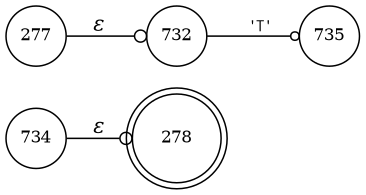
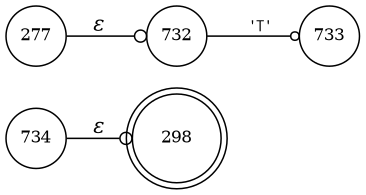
(329, 36) -> (329, 36)
(177, 138) -> (177, 138)
